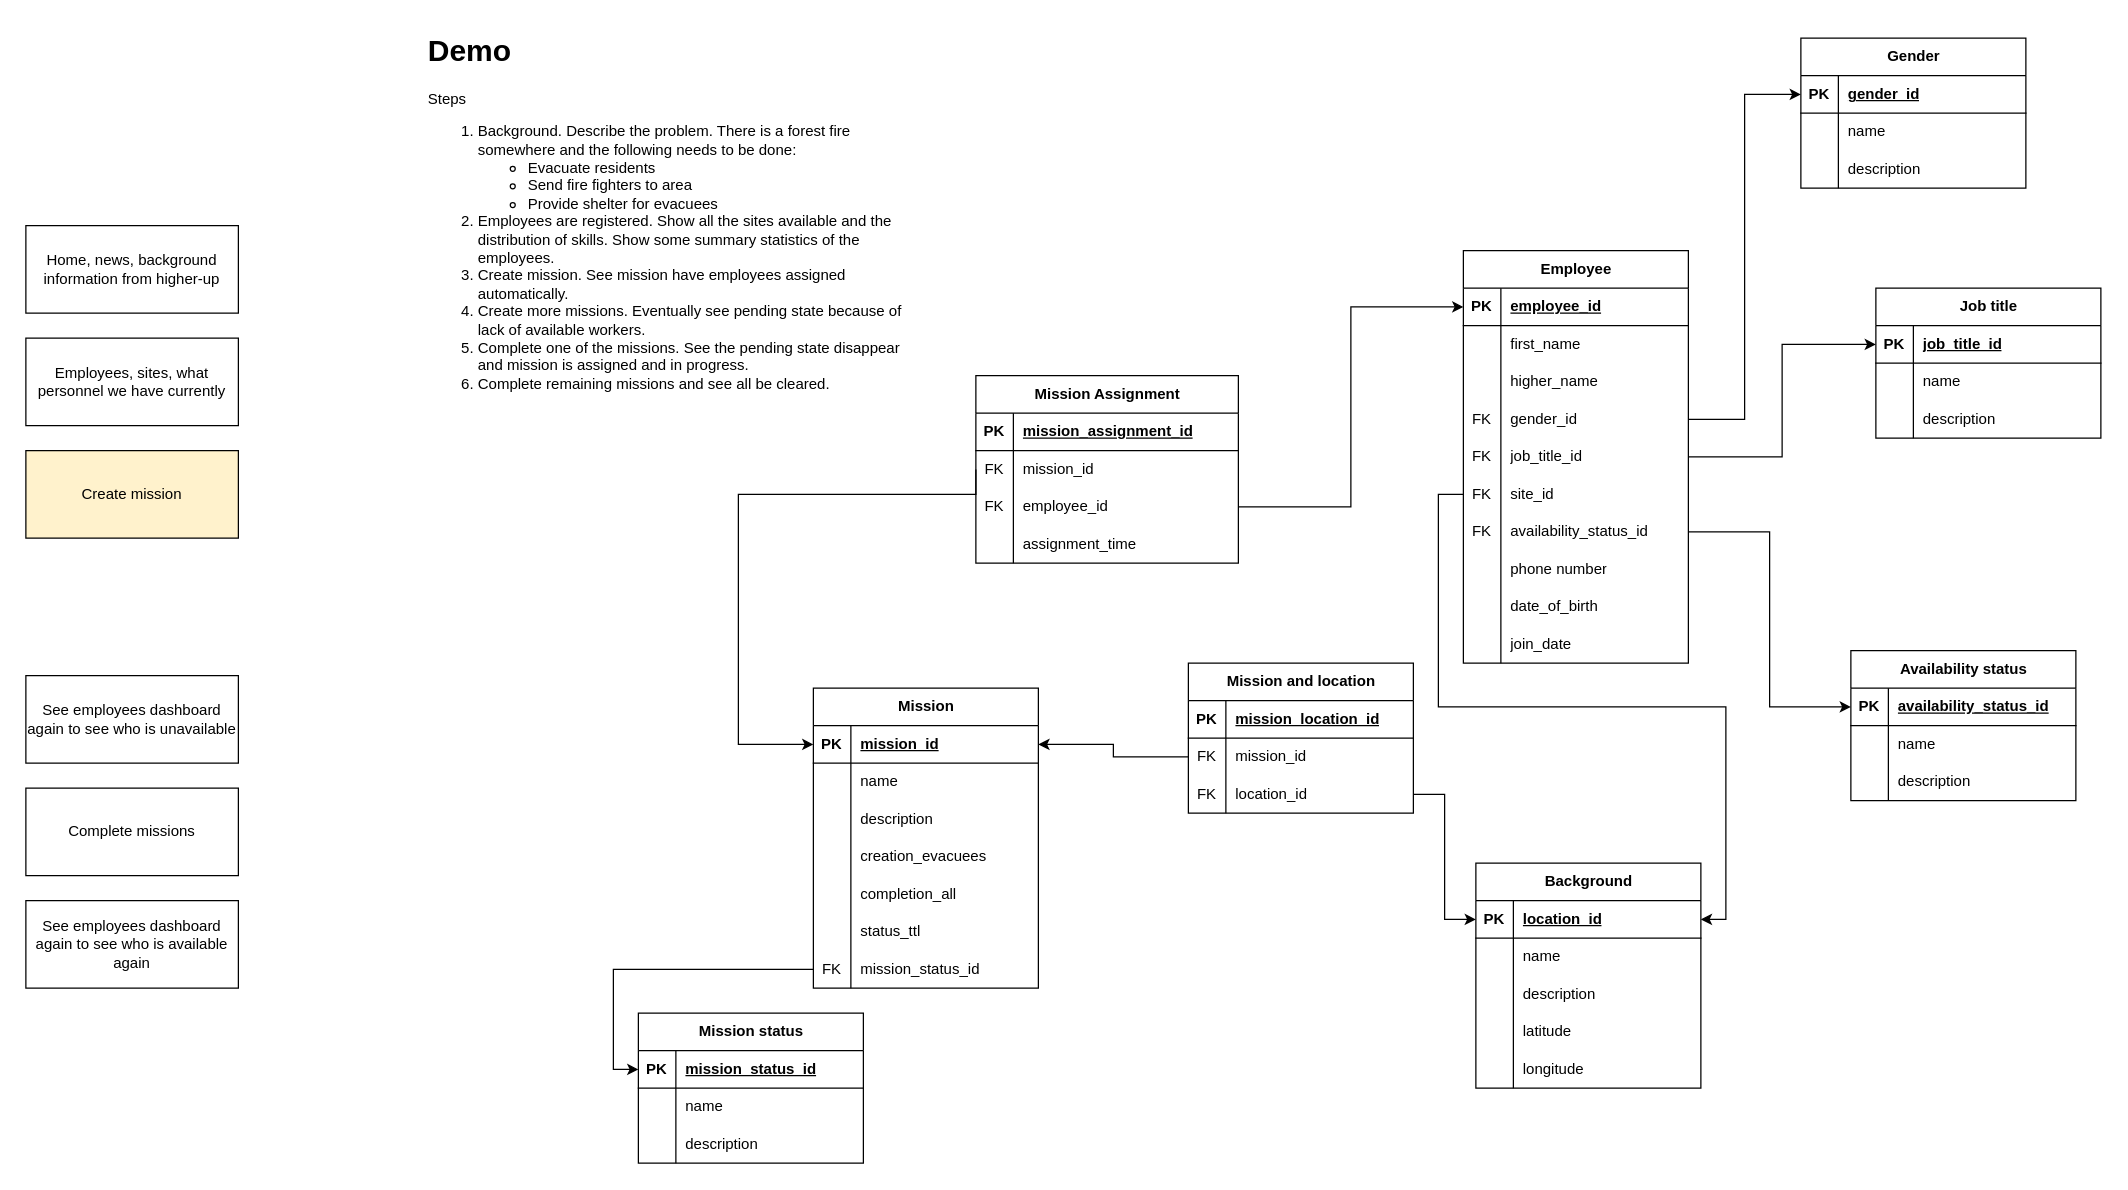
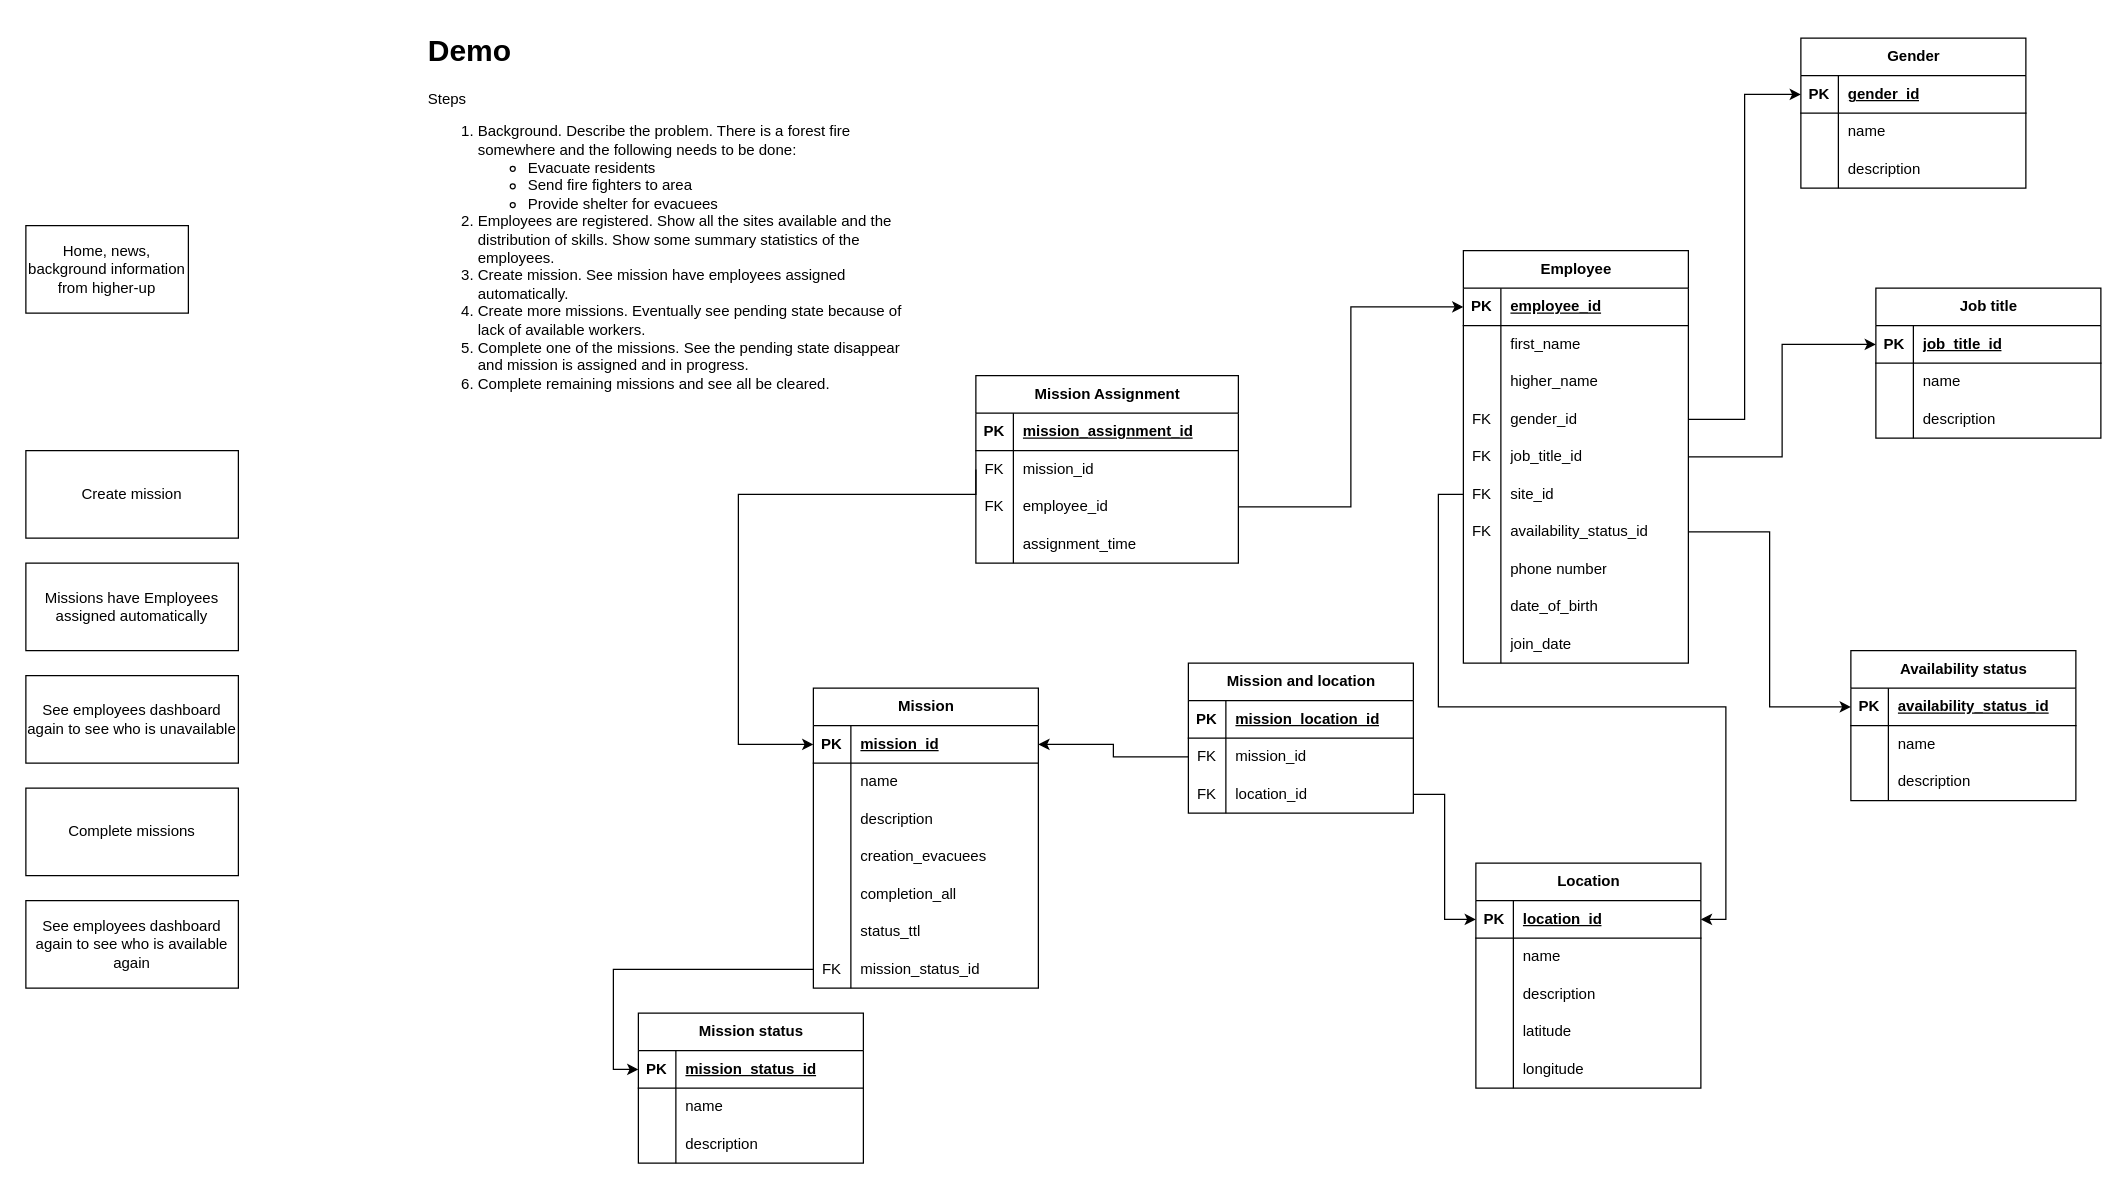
(132, 269) -> (107, 269)
(132, 382) -> none
(132, 494) -> (132, 494)
none -> (132, 607)
(1589, 882) -> (1589, 882)
